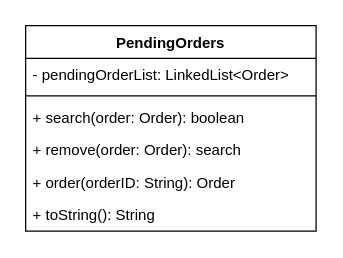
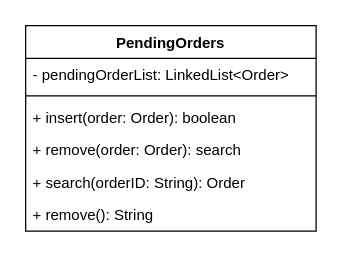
(151, 118) -> (149, 118)
(151, 183) -> (155, 183)
(107, 215) -> (100, 215)
